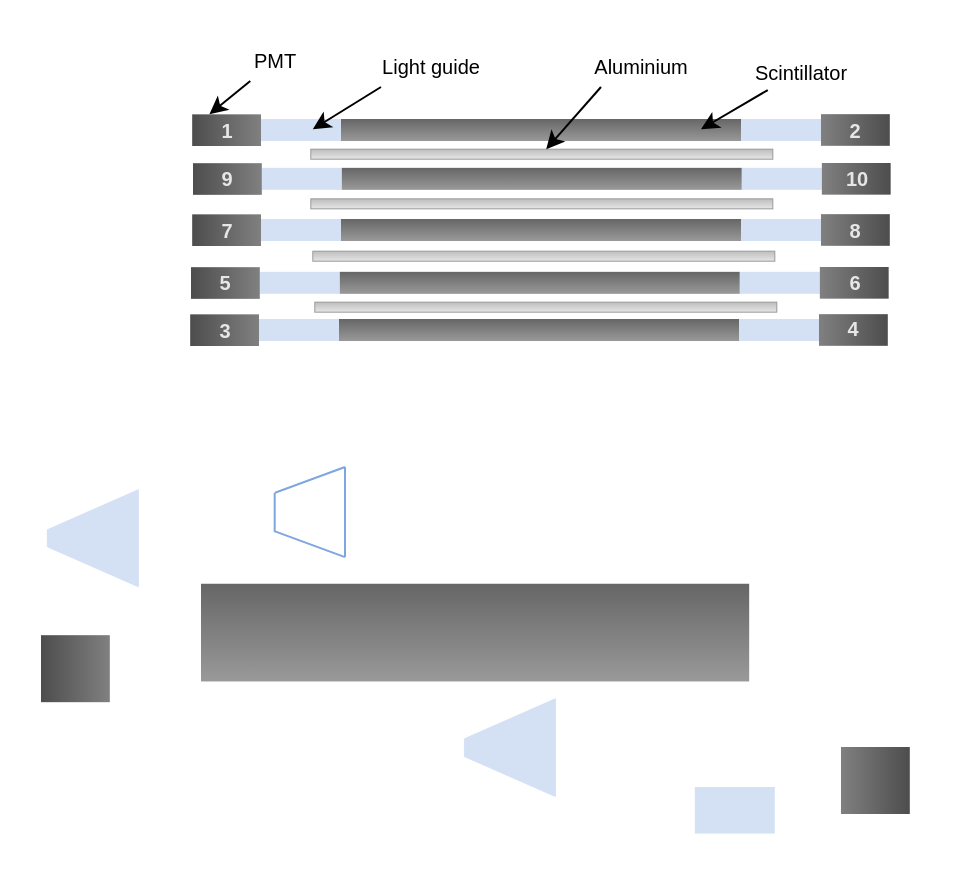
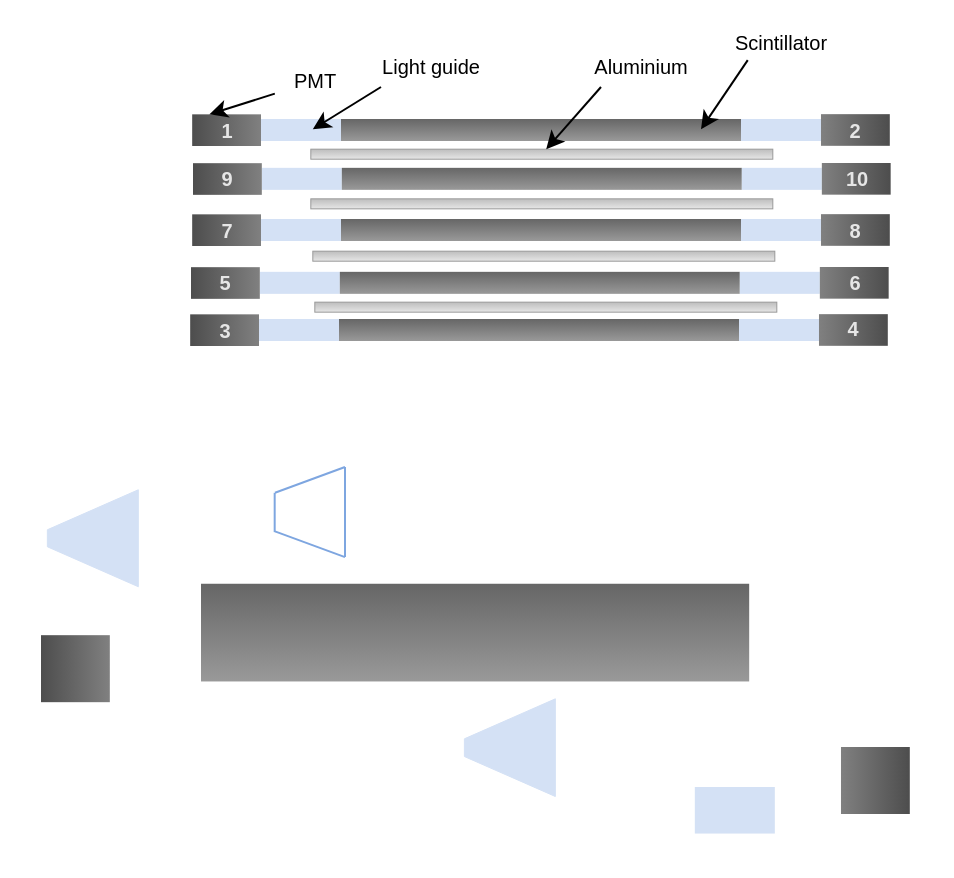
(275, 61) -> (315, 81)
(801, 73) -> (781, 43)
